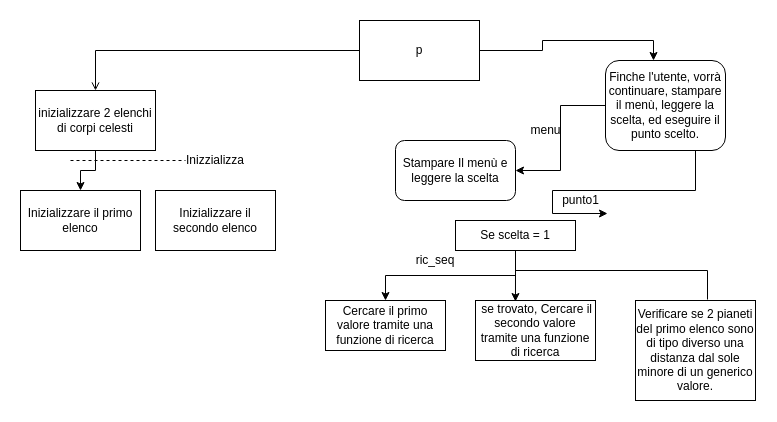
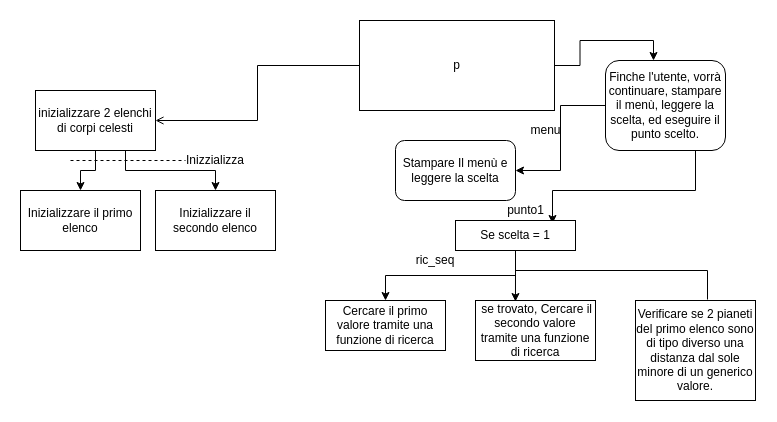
(420, 51) -> (457, 66)
none -> (167, 171)
(581, 201) -> (526, 211)
